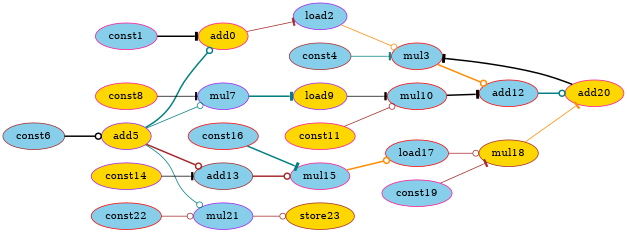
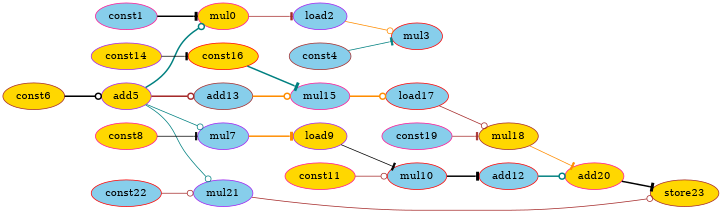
(223, 36) -> (223, 16)
(510, 67) -> (636, 184)
(459, 73) -> none
(269, 96) -> (269, 136)
(34, 136) -> (34, 96)
(223, 136) -> (223, 56)
(180, 176) -> (169, 56)
(268, 176) -> (268, 96)
